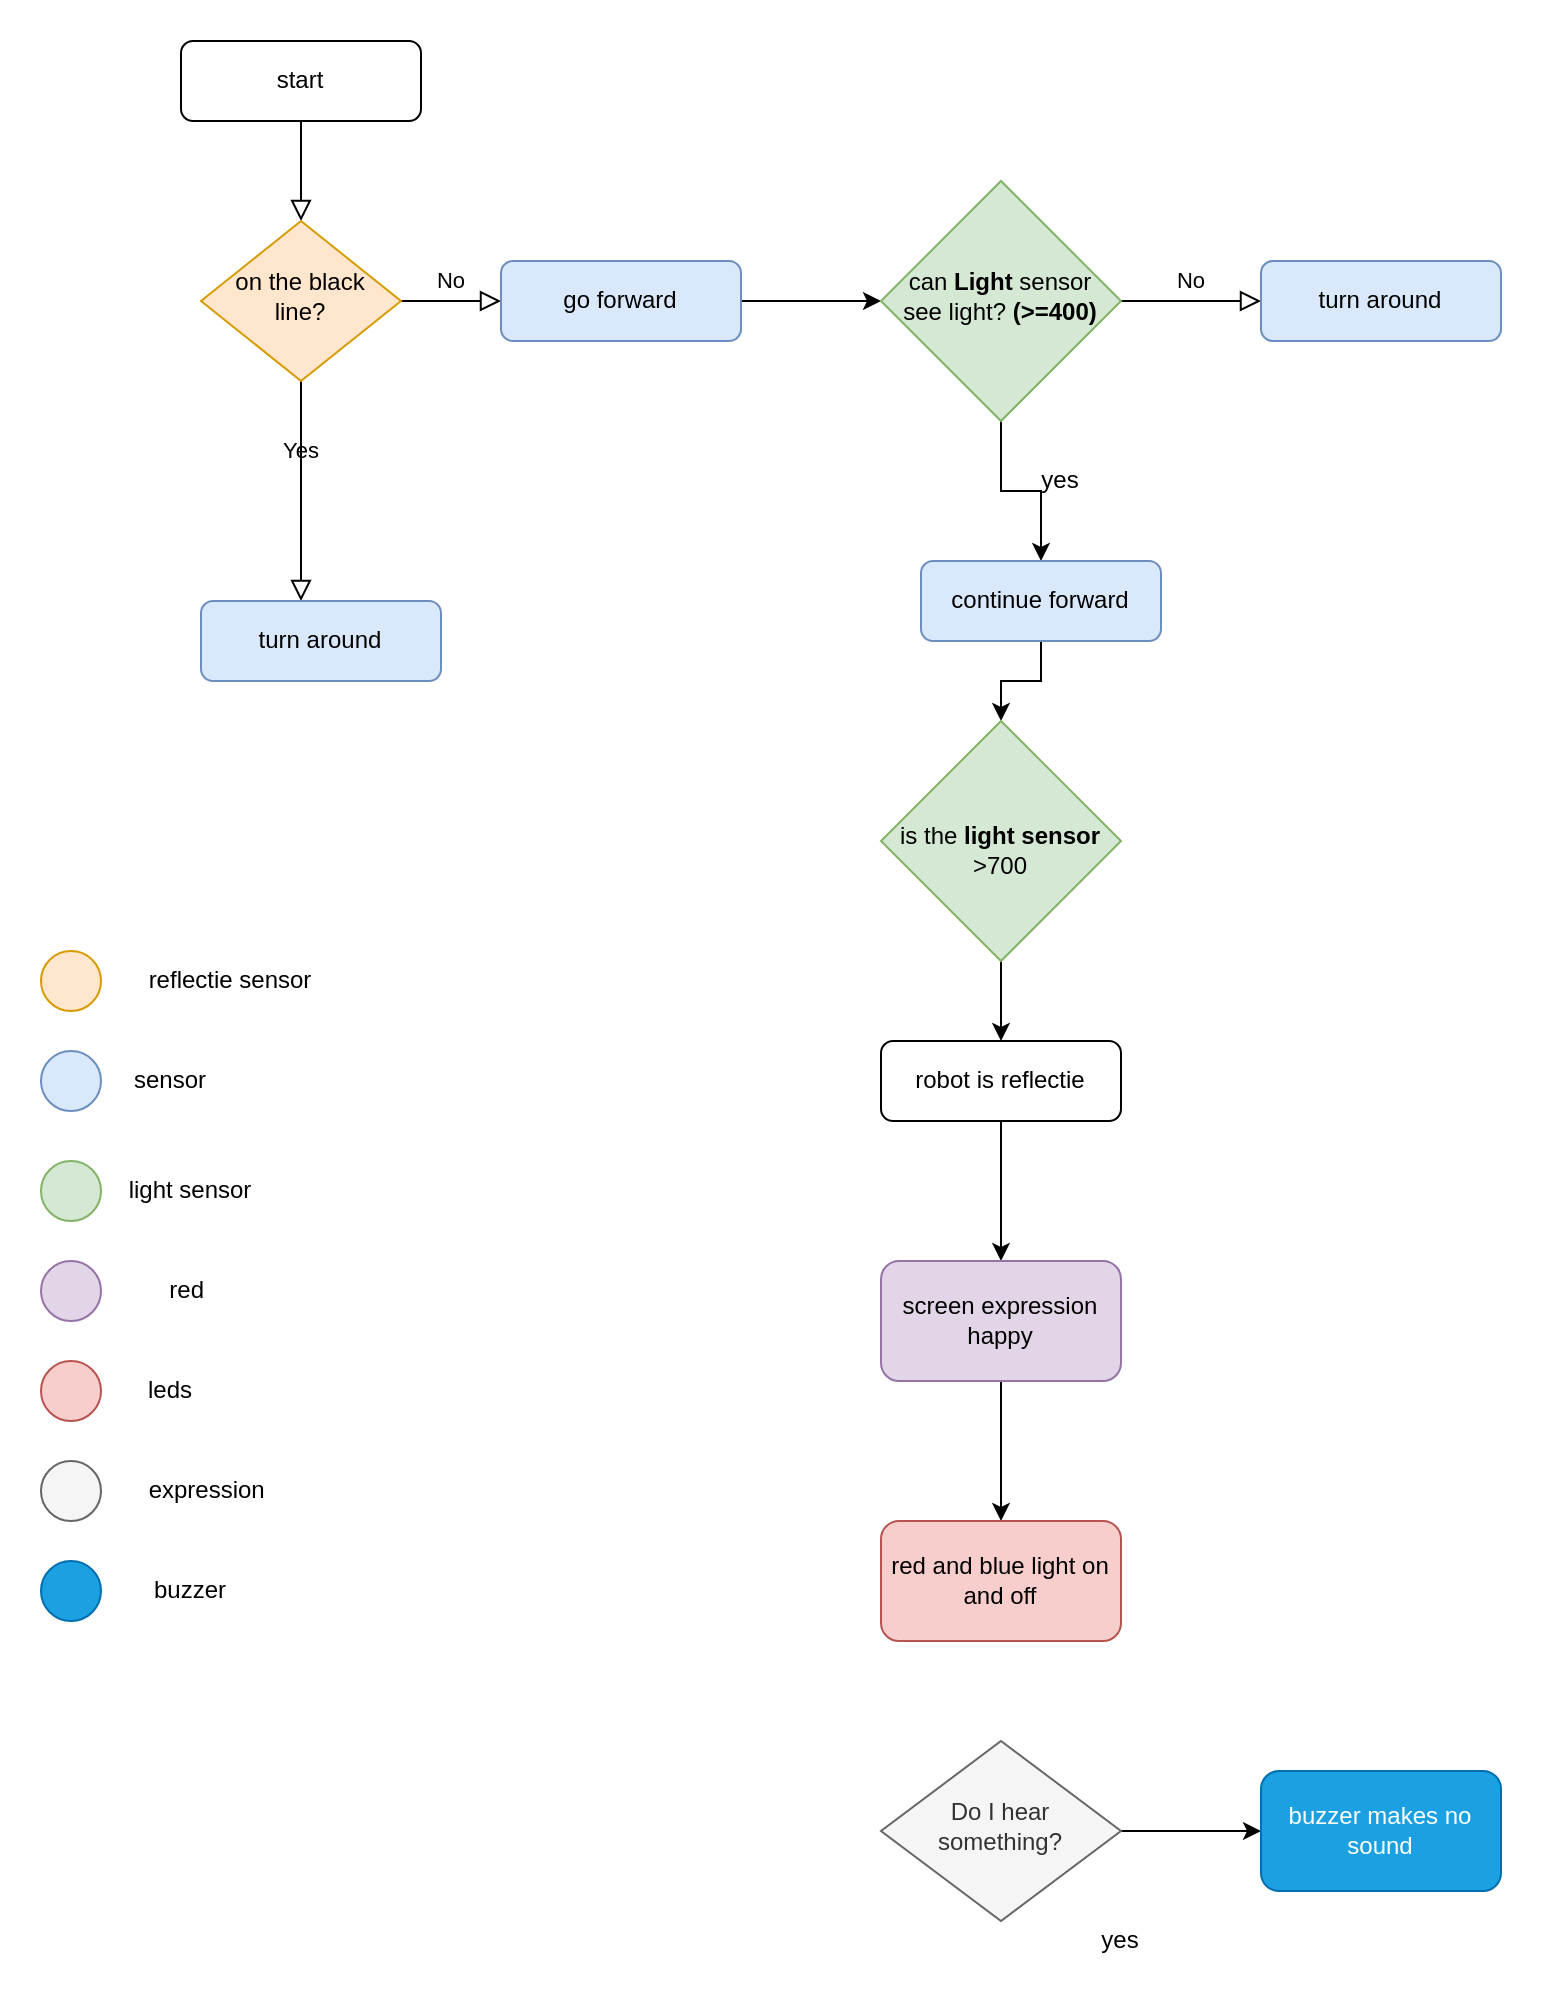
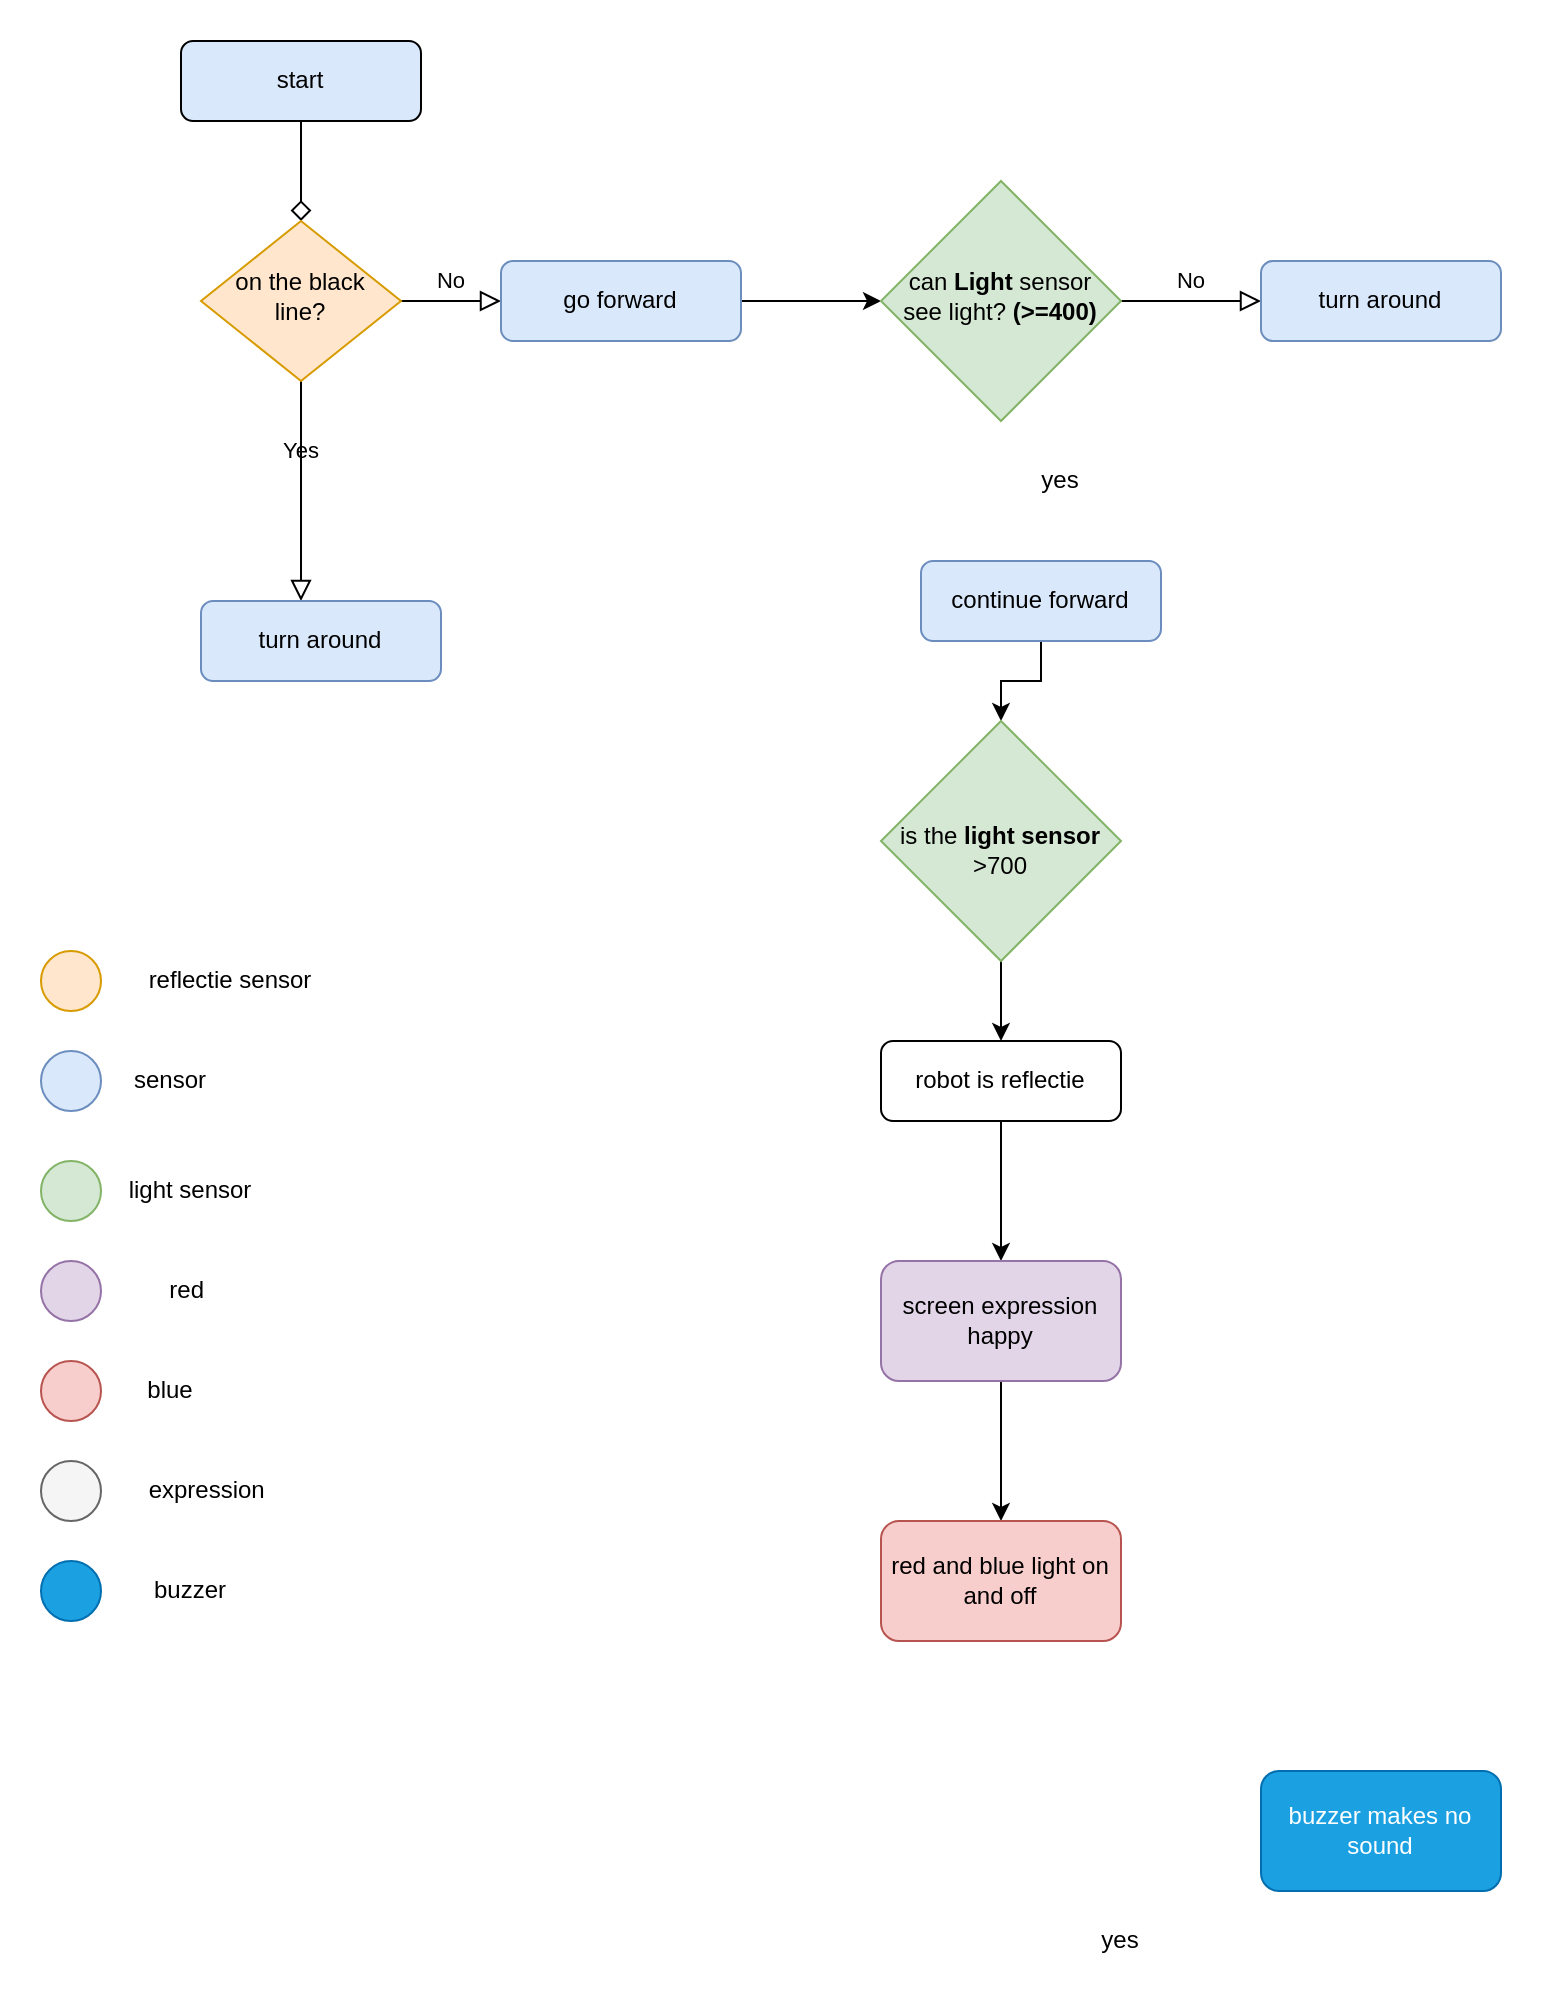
(301, 81) -> (301, 81)
(301, 199) -> (301, 200)
(1014, 491) -> none
(171, 1391) -> (171, 1391)
(1001, 1831) -> none
(1184, 1831) -> none
